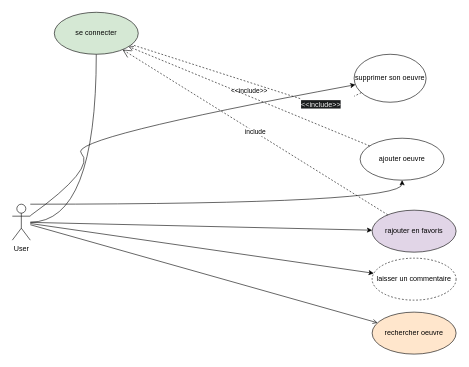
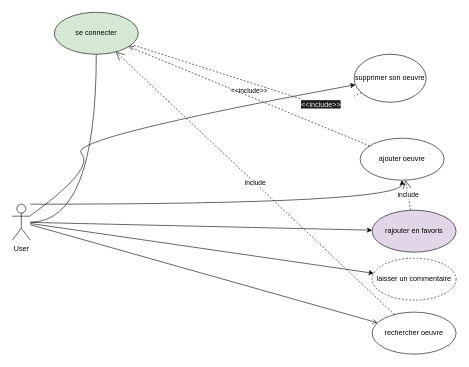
(253, 131) -> (409, 196)
none -> (362, 284)
(414, 333) -> (414, 333)
